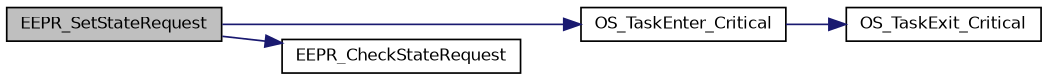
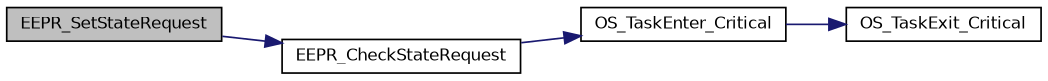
(393, 24) -> (543, 40)
